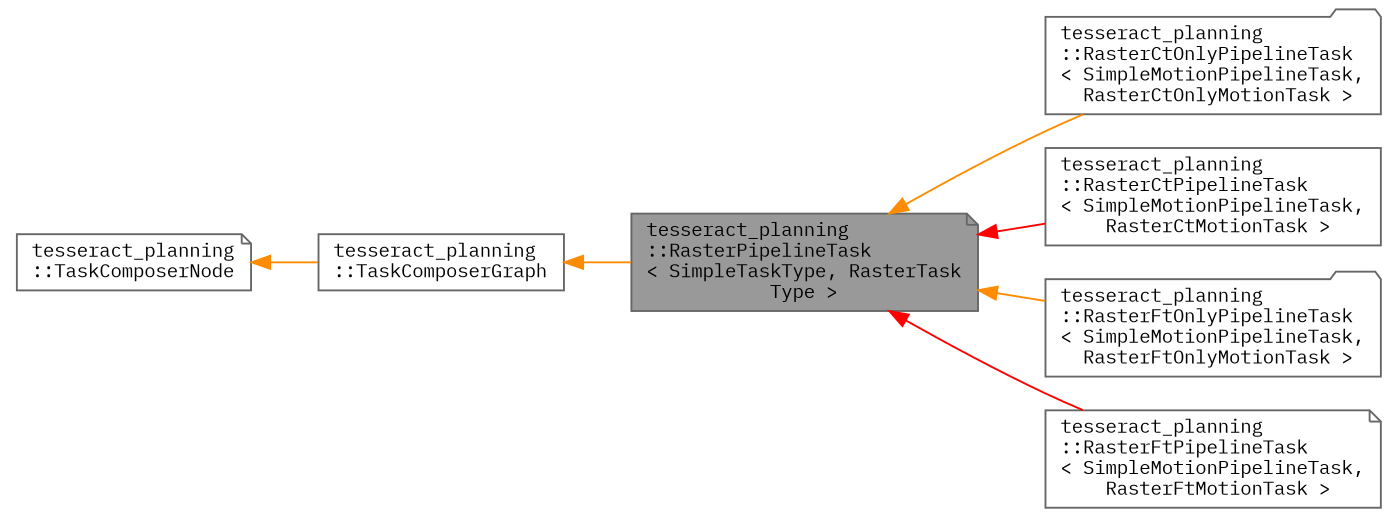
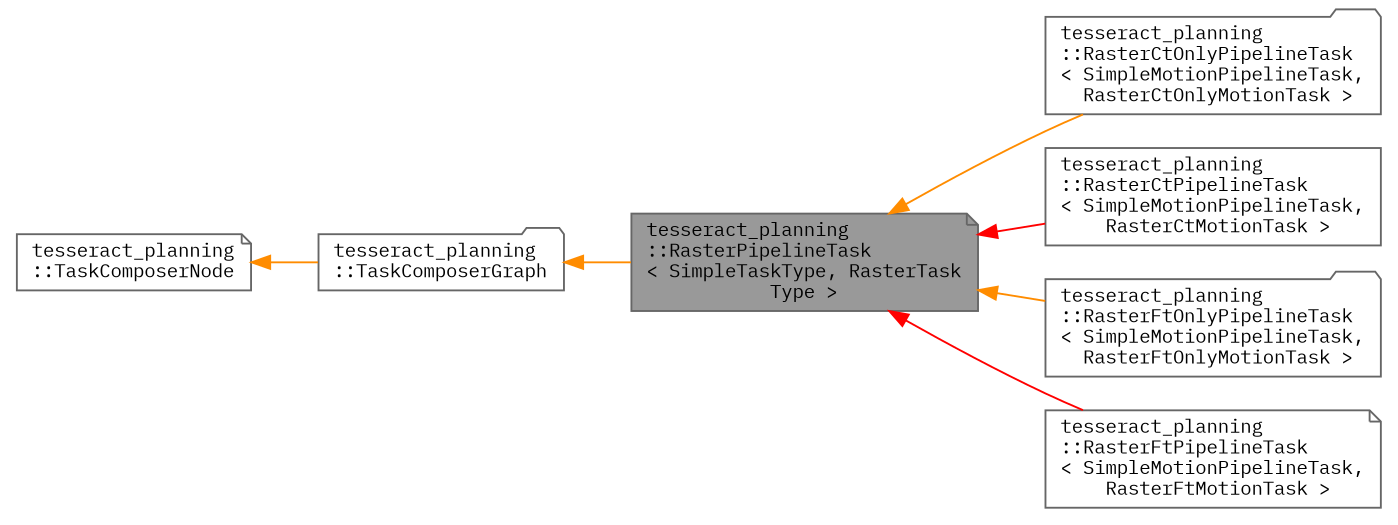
(441, 262) -> (441, 262)
